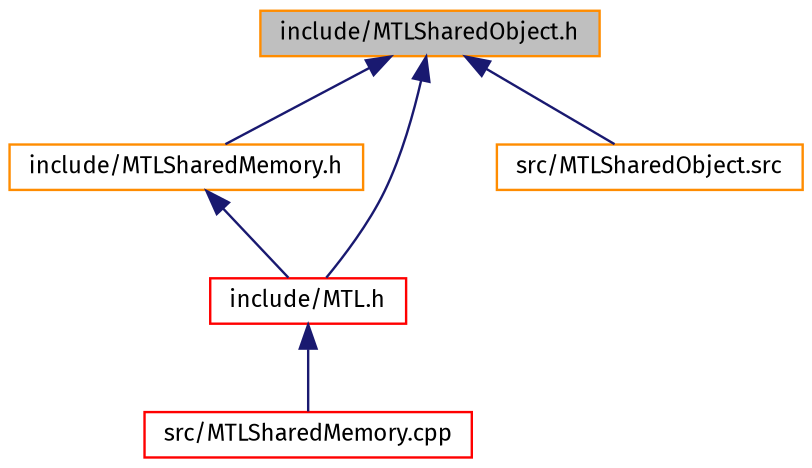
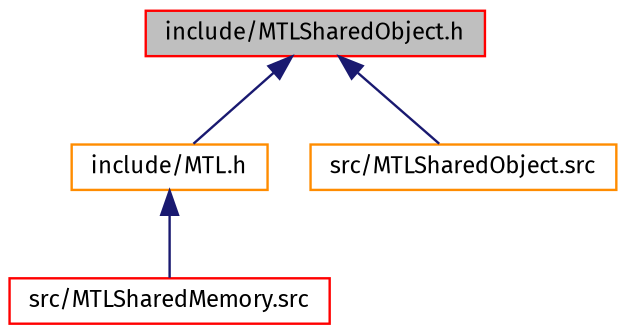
(430, 33) -> (315, 33)
(186, 167) -> none
(308, 301) -> (170, 167)
(308, 435) -> (170, 301)
